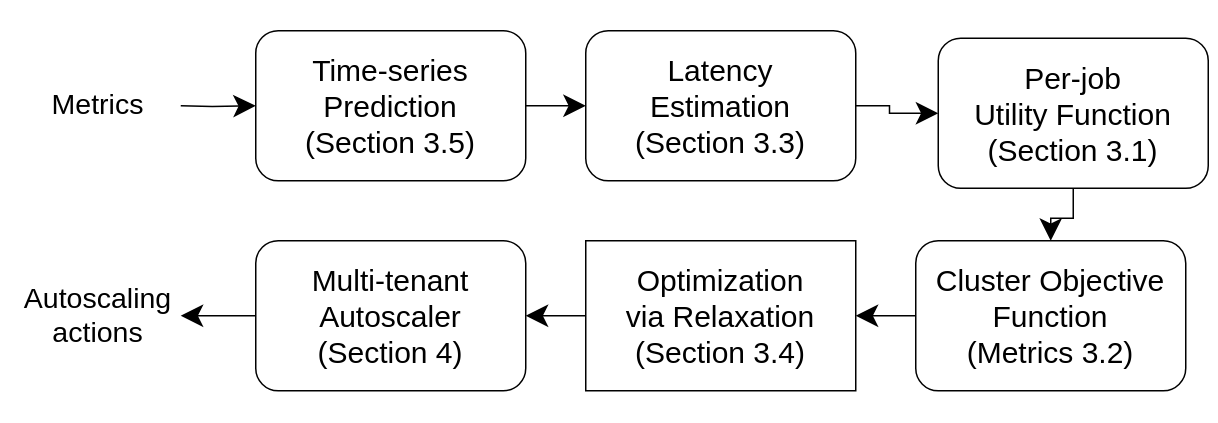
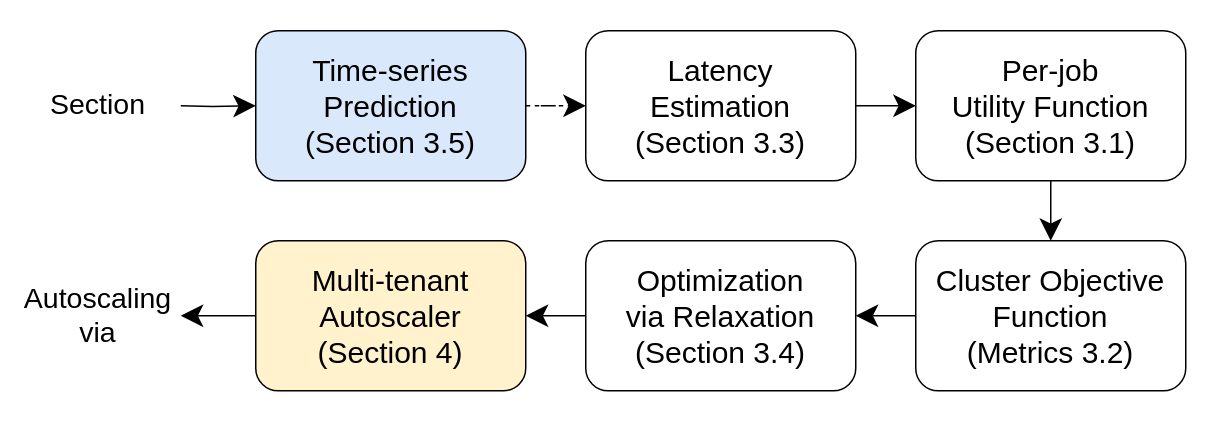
(98, 106) -> (98, 106)
(391, 106) -> (391, 106)
(561, 106) -> (561, 106)
(1073, 113) -> (1051, 106)
(98, 316) -> (98, 316)
(391, 316) -> (391, 316)
(721, 316) -> (721, 316)
